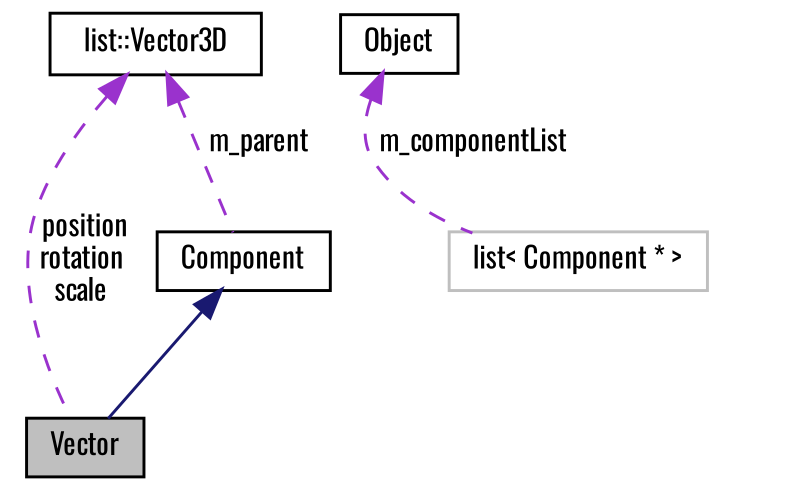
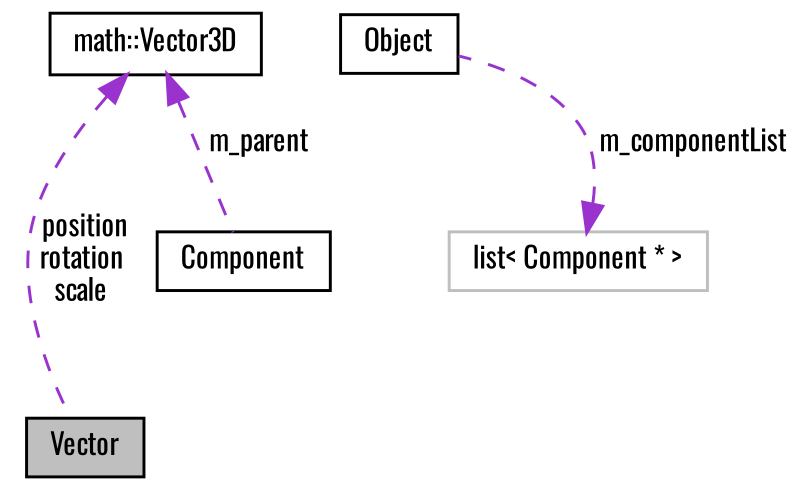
(156, 44) -> (156, 44)
(393, 184) -> (559, 103)
(155, 365) -> none
